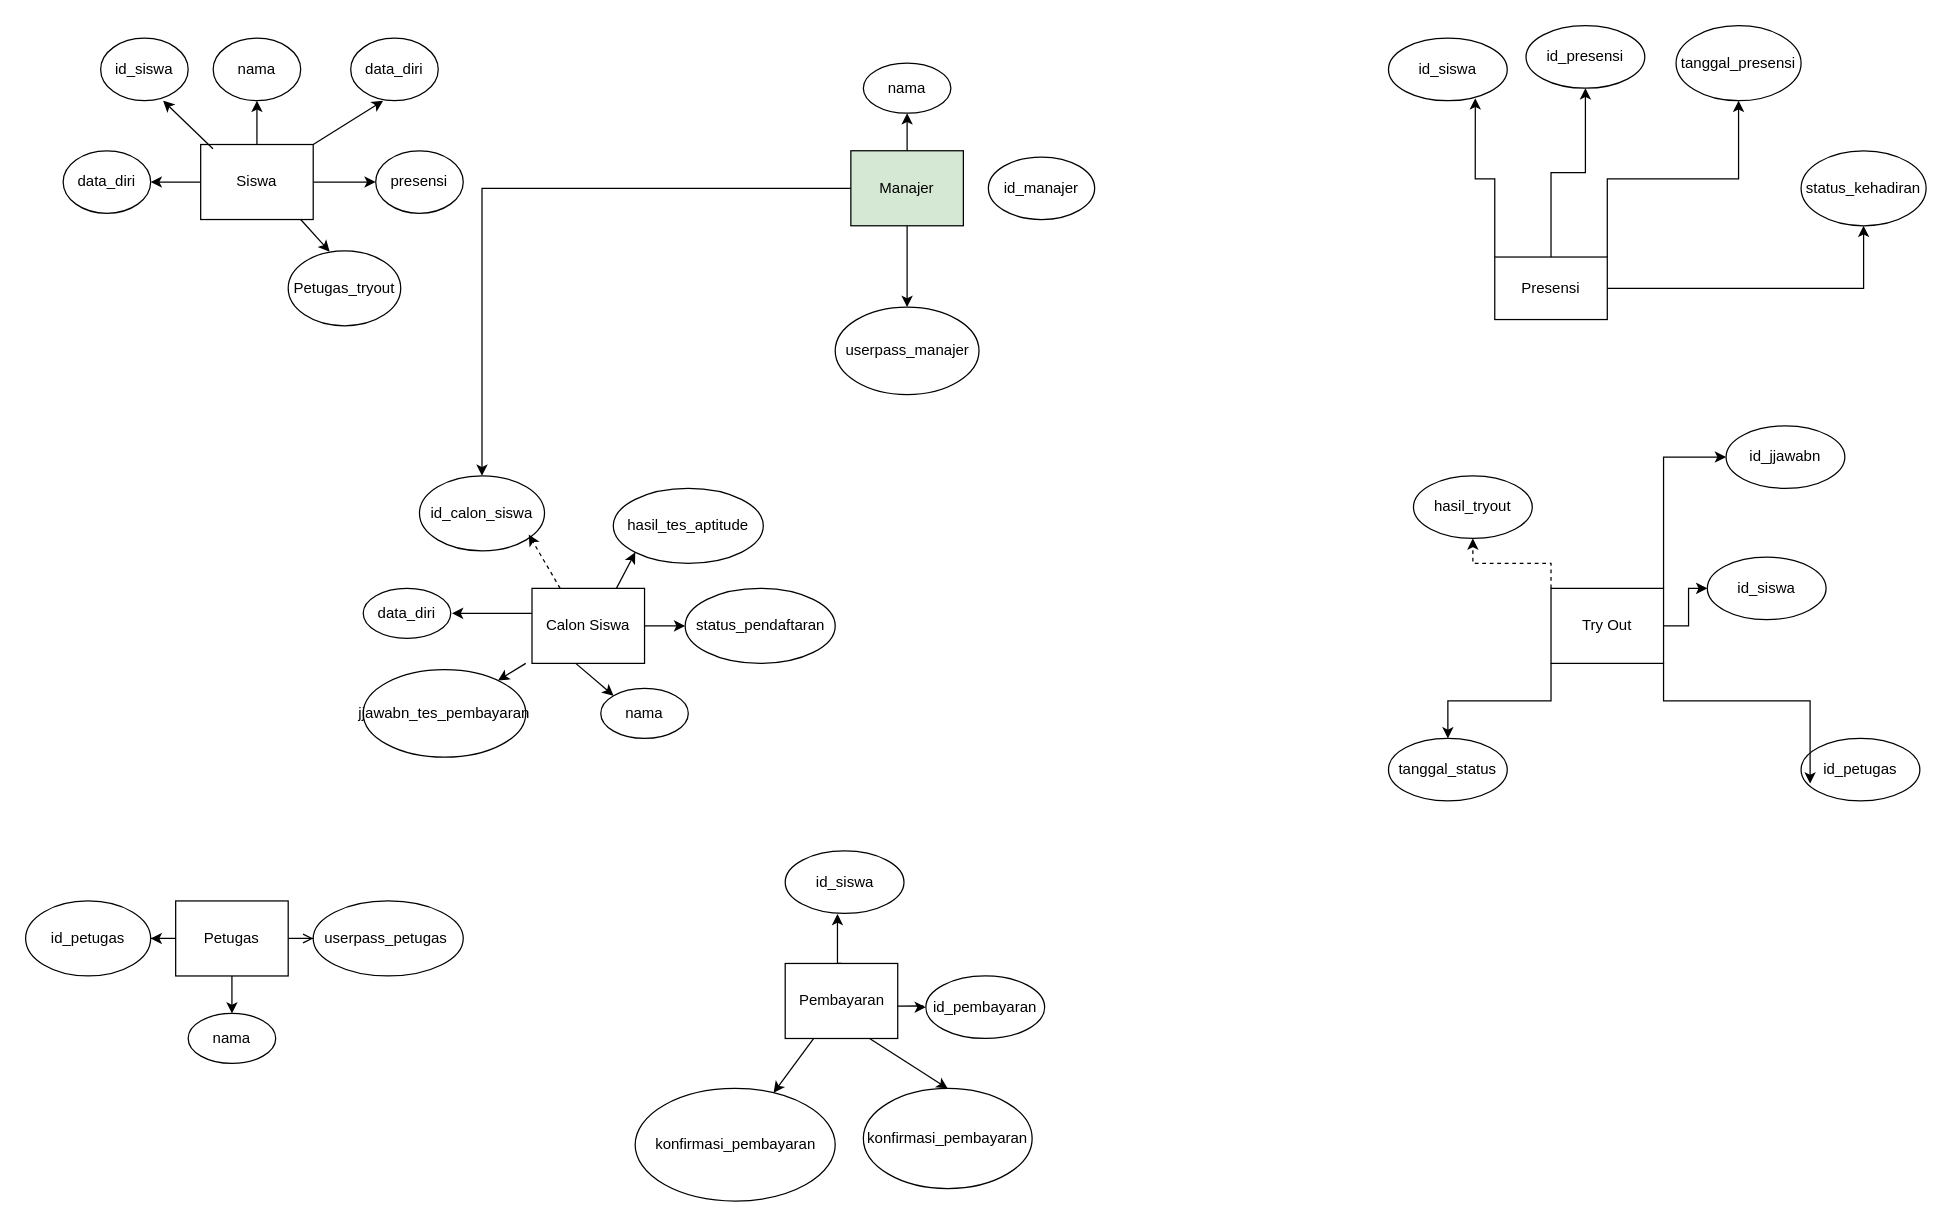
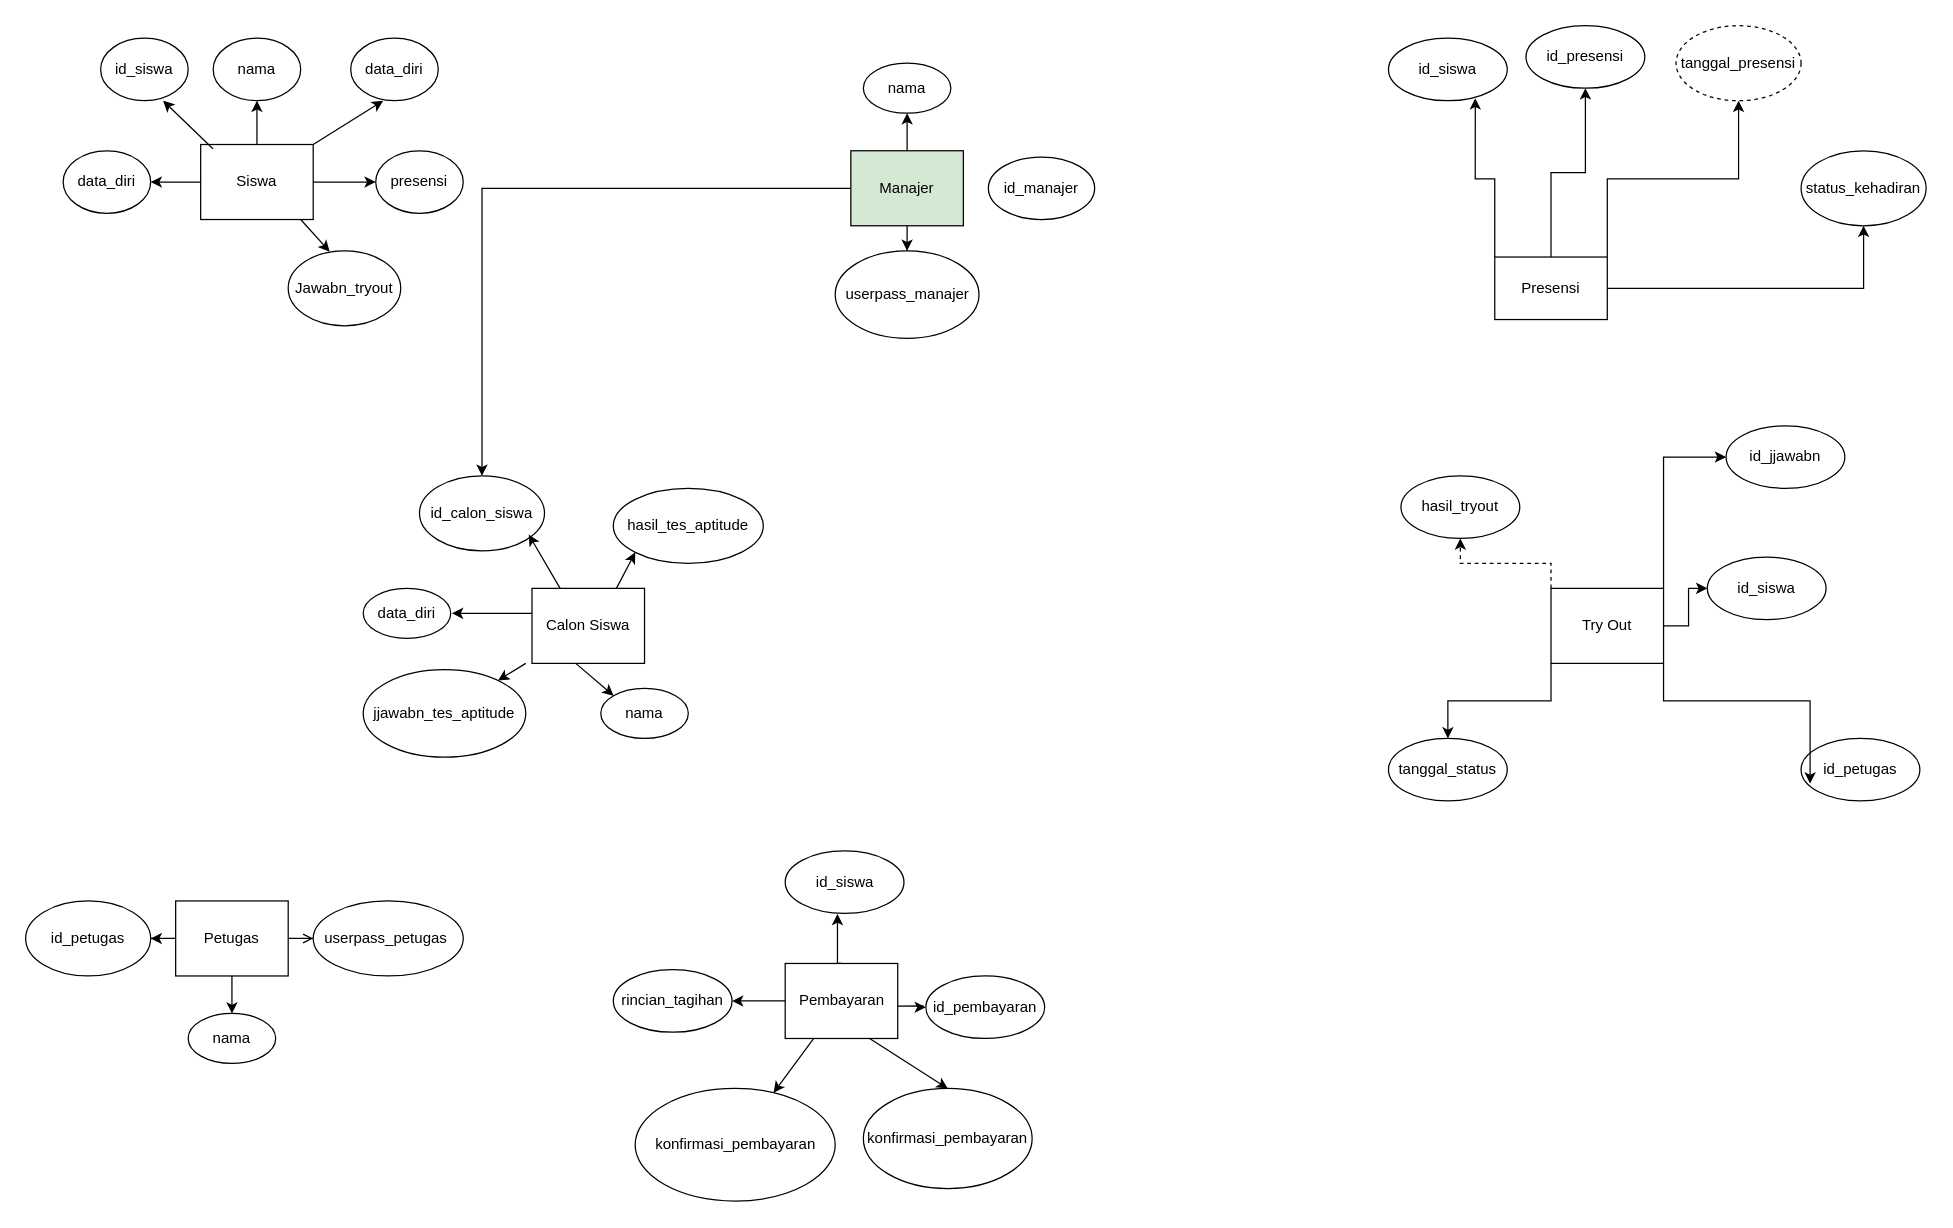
(1738, 63) -> (1738, 63)
(344, 288) -> (344, 288)
(907, 351) -> (907, 294)
(1473, 507) -> (1460, 507)
(546, 564) -> (546, 564)
(669, 626) -> none
(760, 626) -> none
(444, 713) -> (444, 713)
none -> (673, 1001)
none -> (763, 1001)
